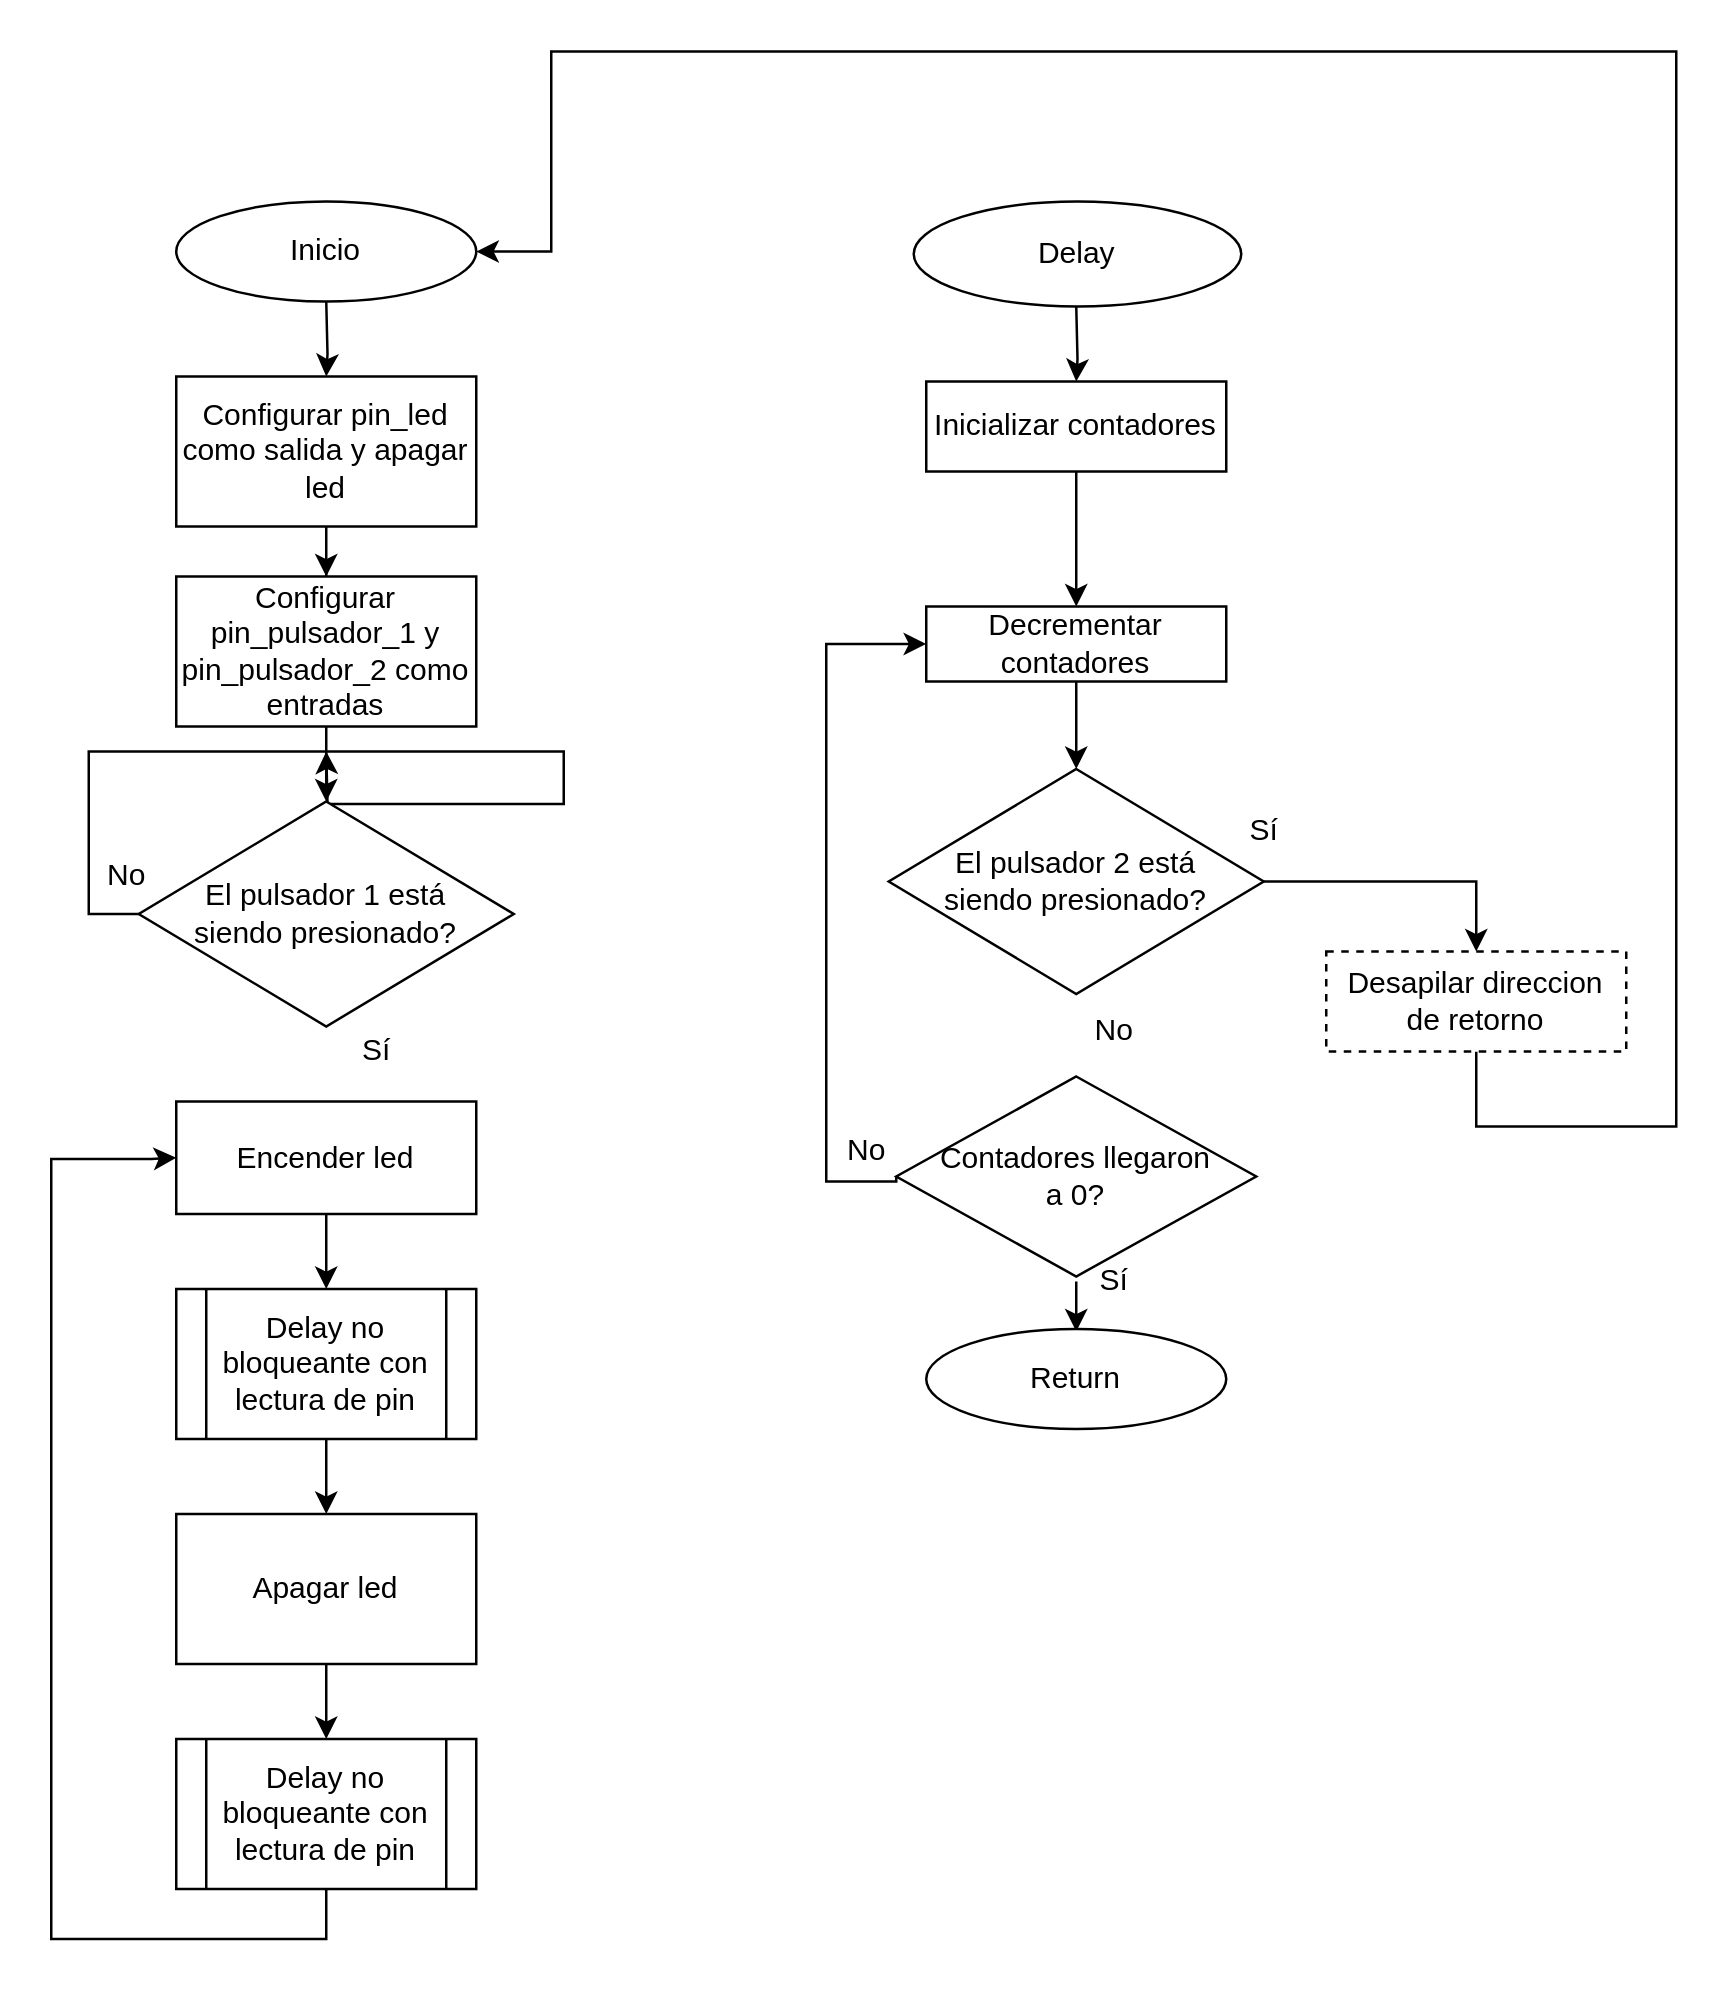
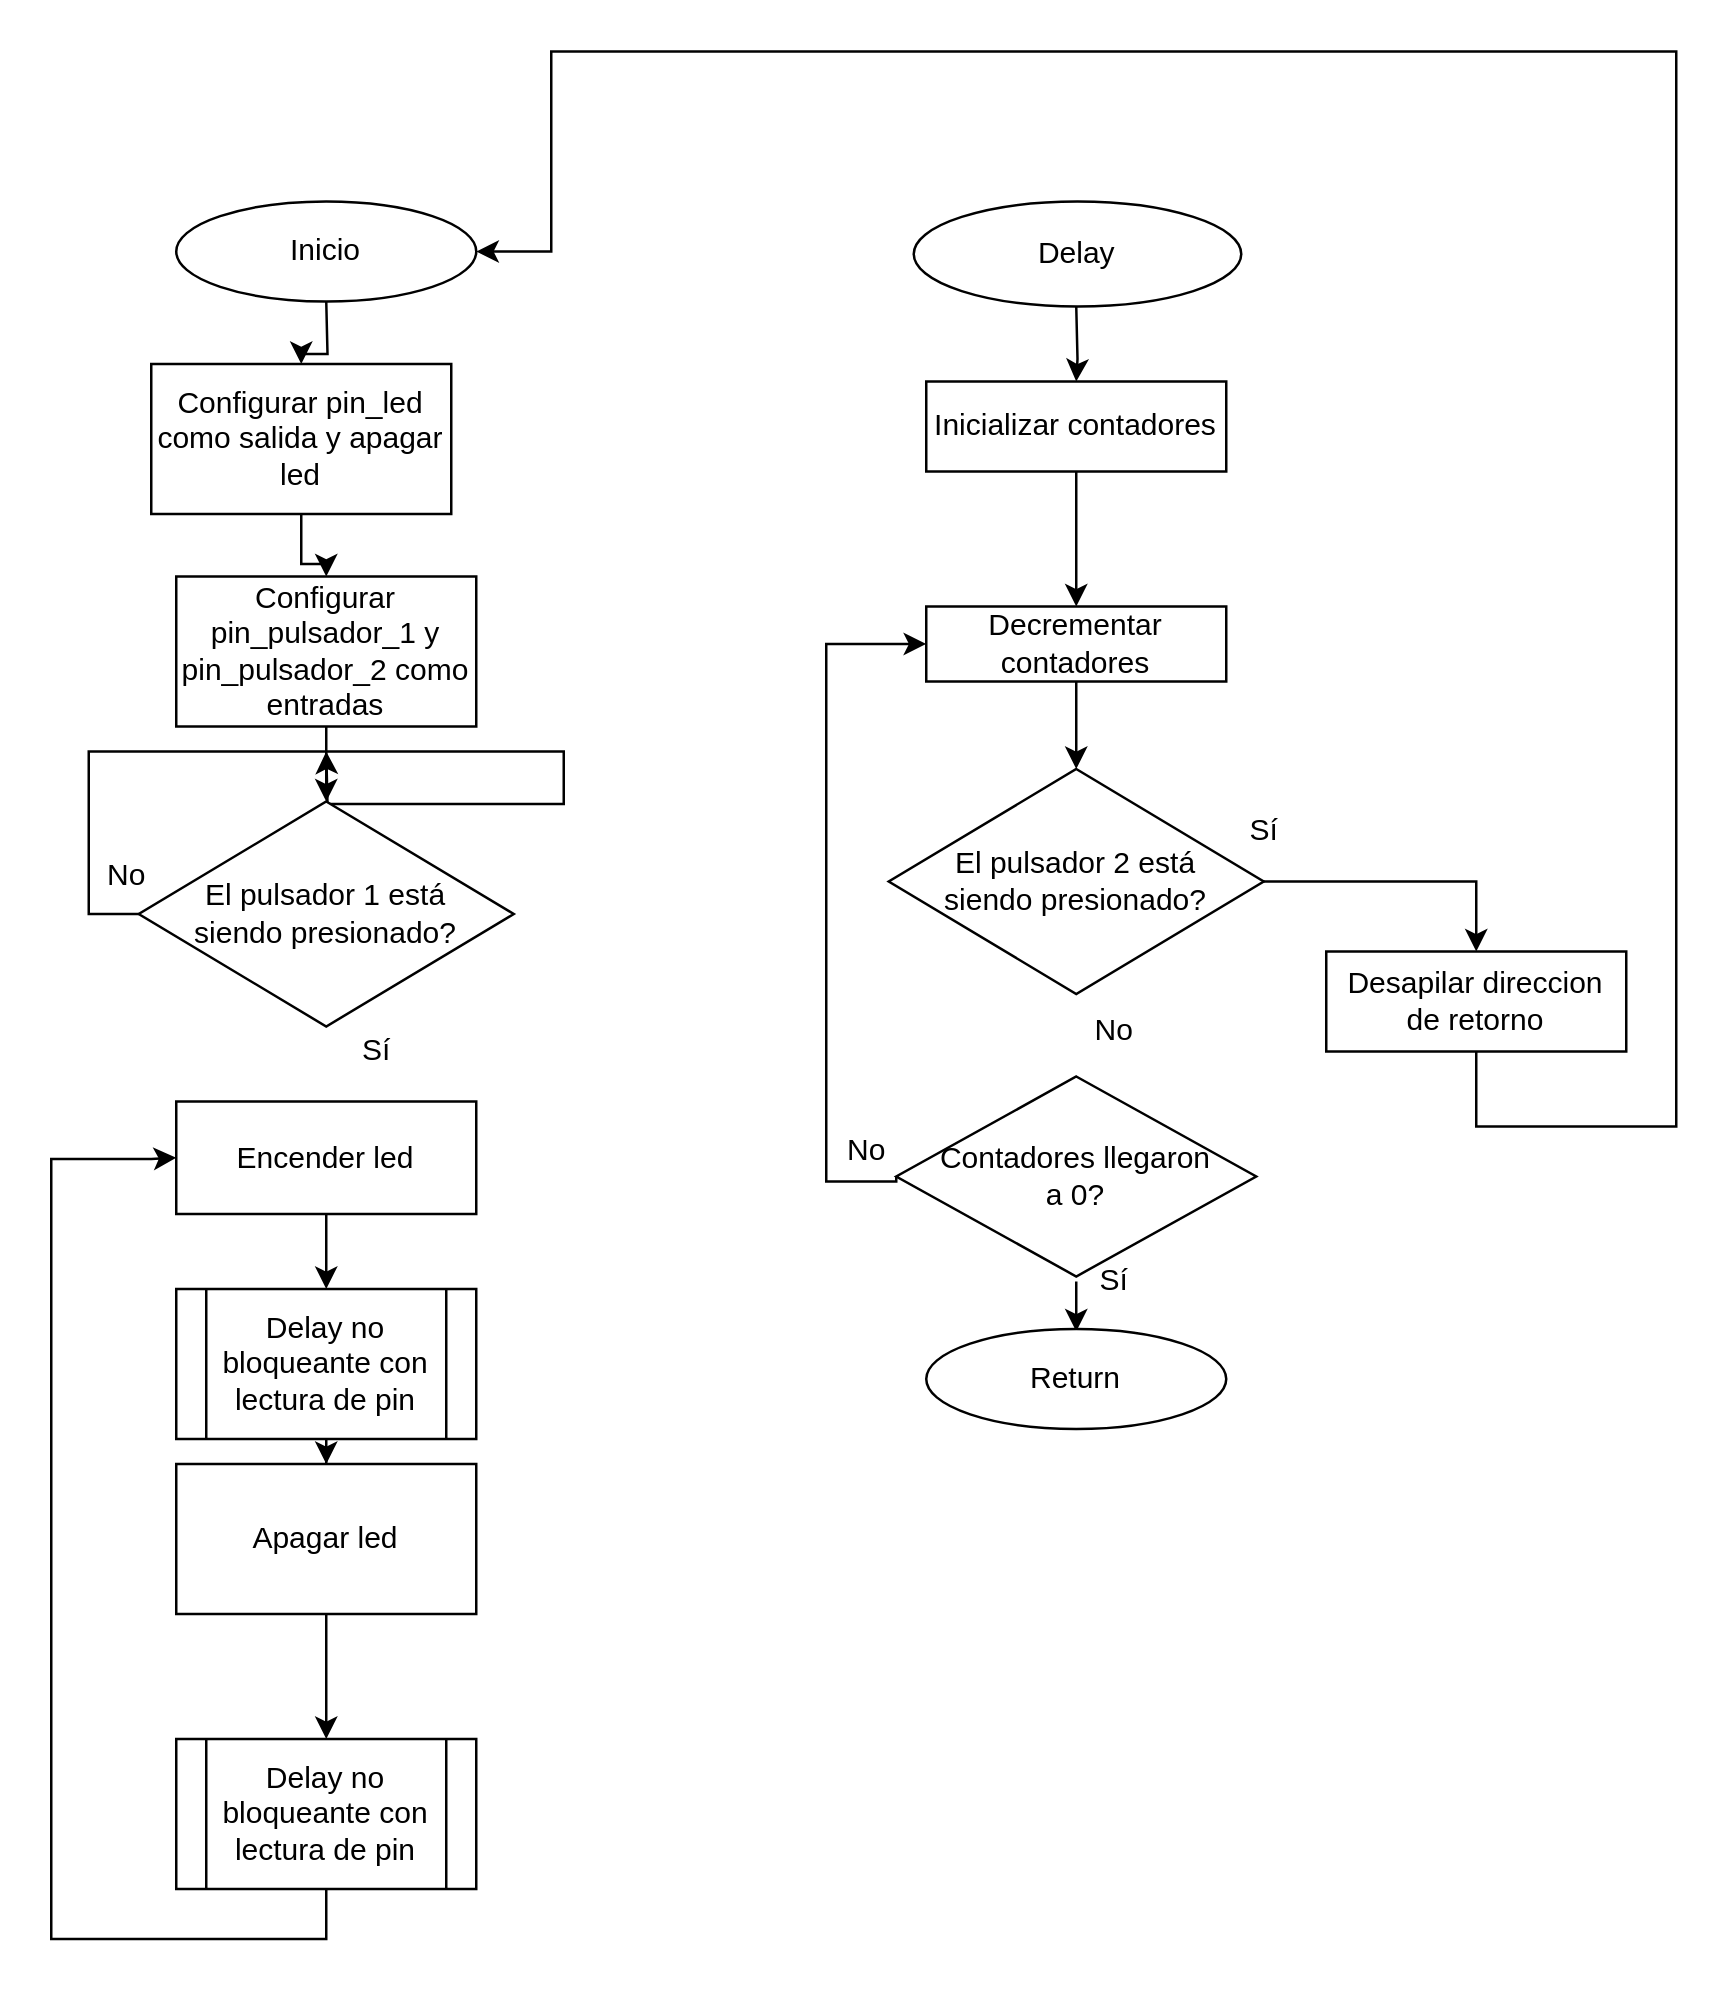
(326, 451) -> (301, 439)
(1476, 1001) -> (1476, 1001)
(326, 1589) -> (326, 1539)
